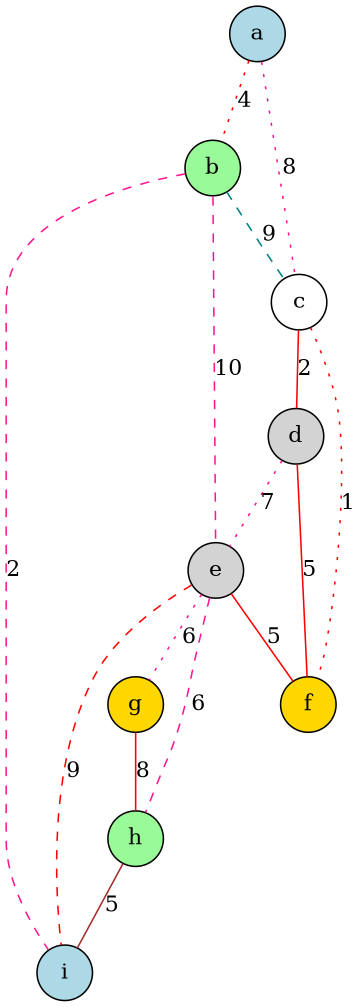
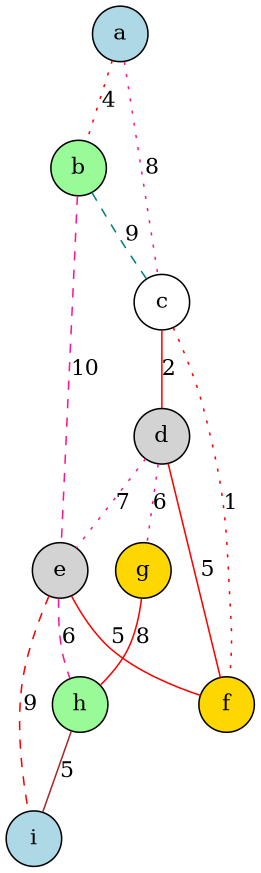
(6, 512) -> none
(175, 637) -> (153, 504)
